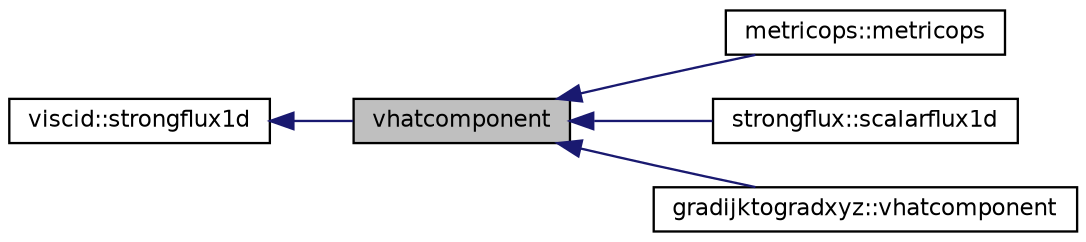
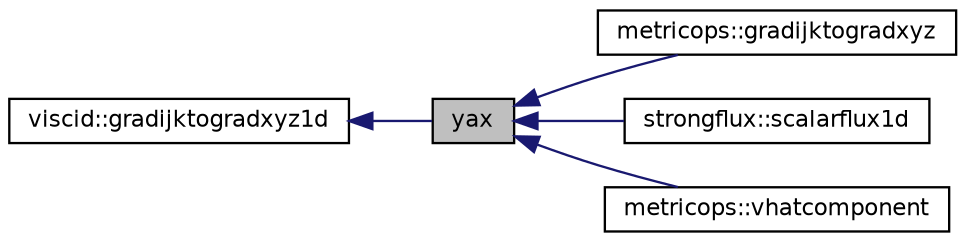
(865, 33) -> (777, 33)
(140, 121) -> (179, 121)
(462, 121) -> (473, 121)
(865, 209) -> (777, 209)
